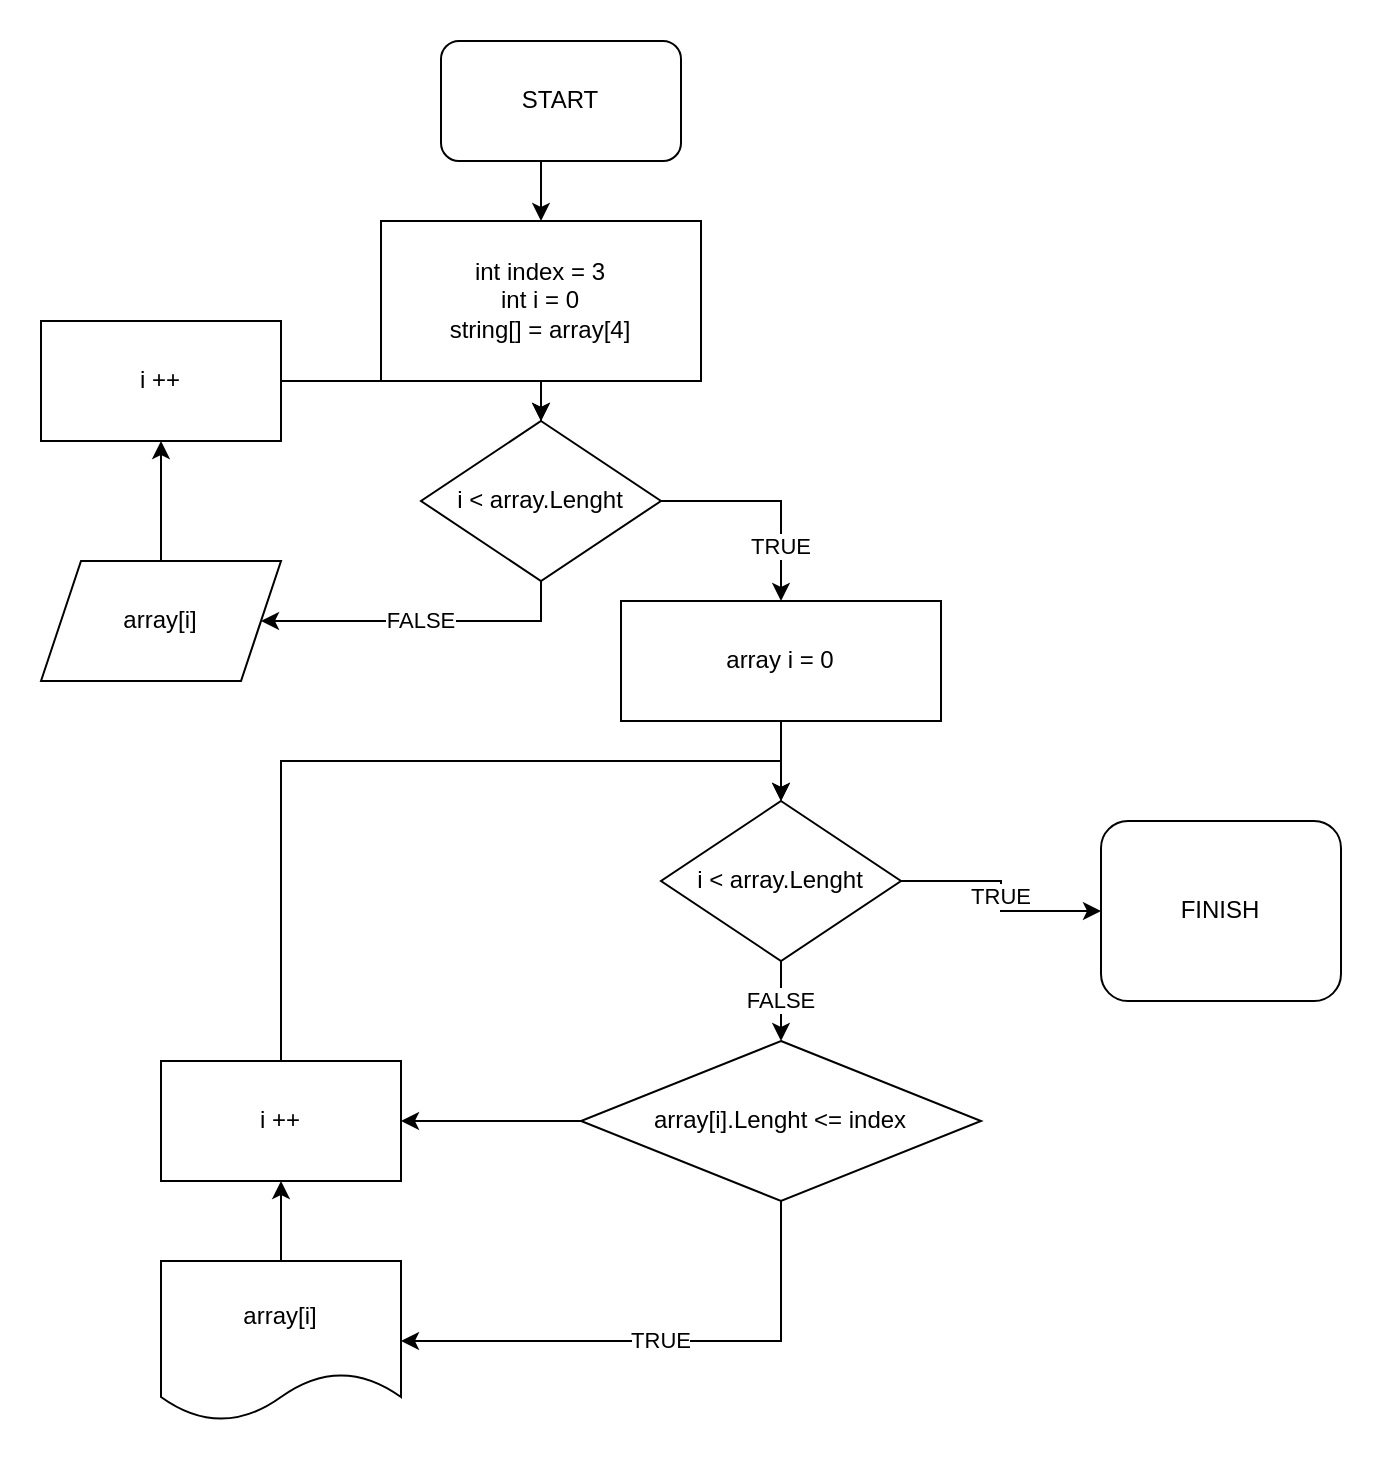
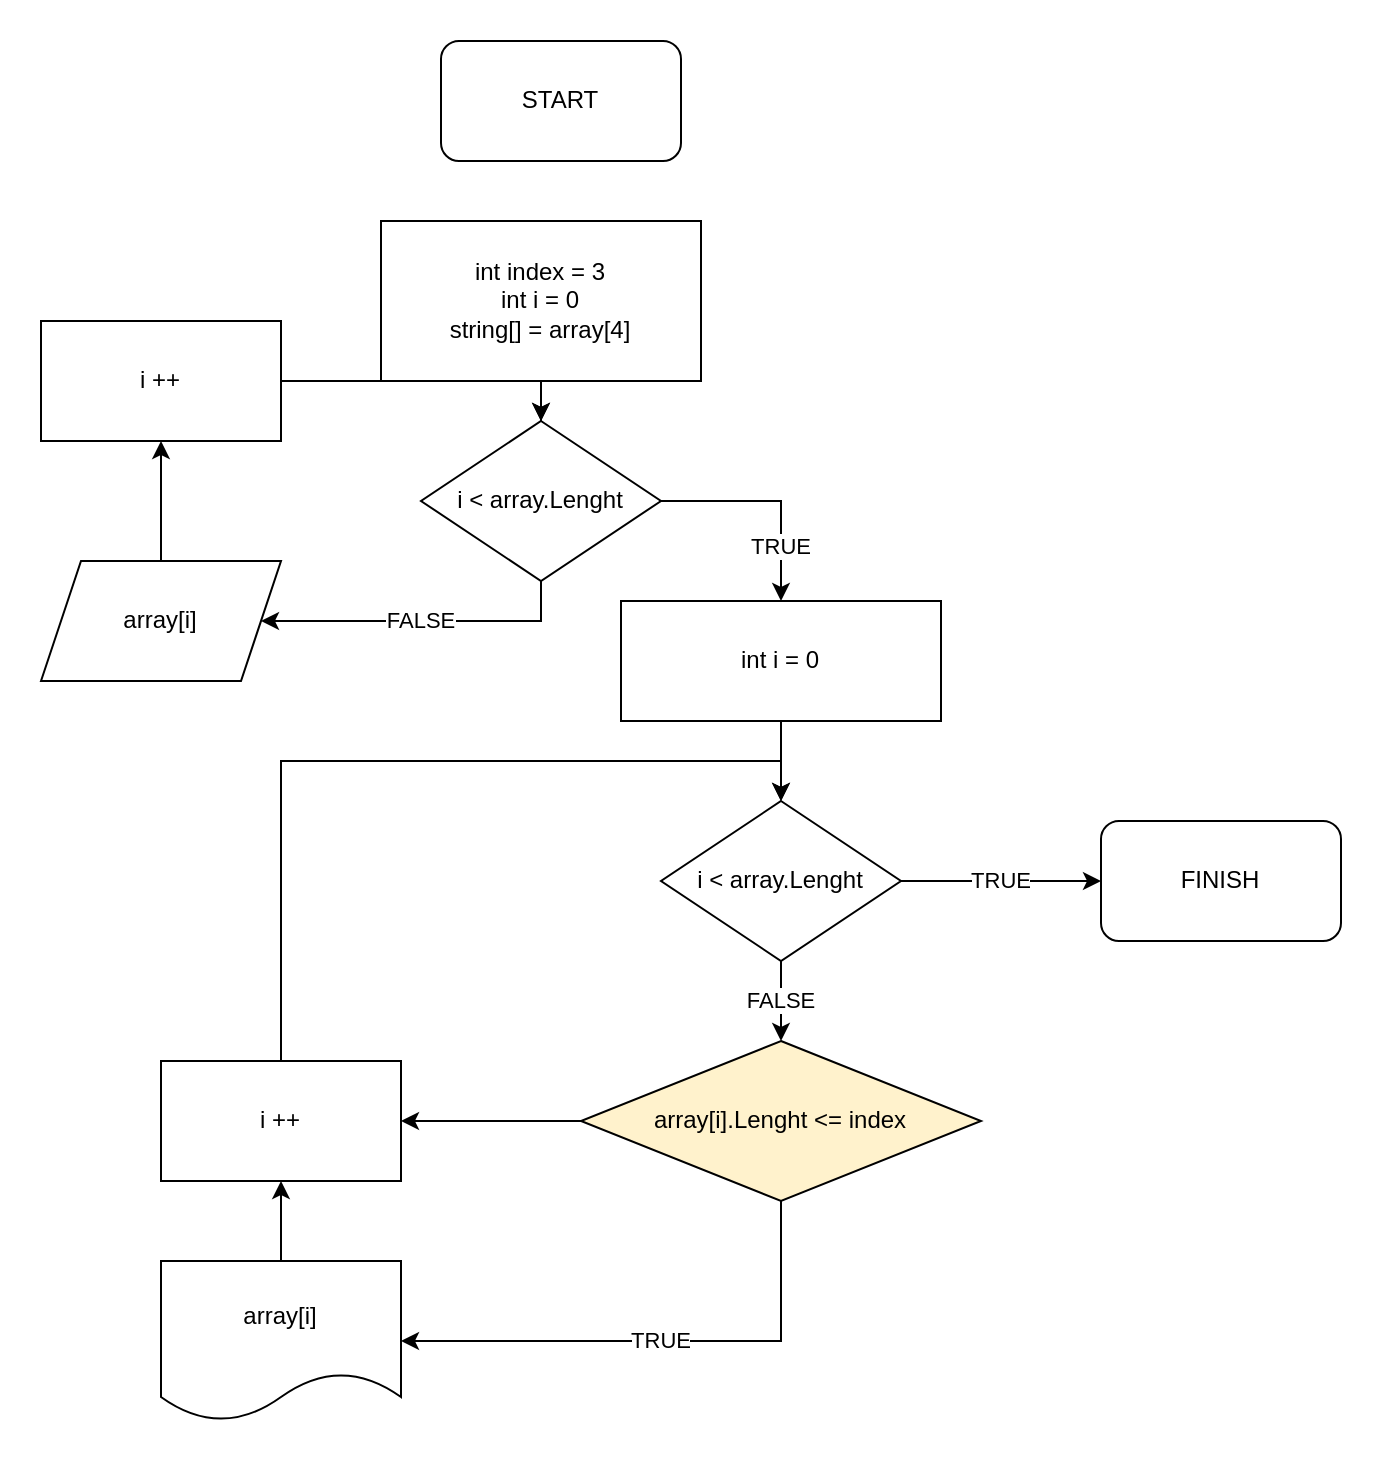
(541, 183) -> none
(781, 661) -> (781, 661)
(1221, 911) -> (1221, 881)
(781, 1121) -> (781, 1121)
